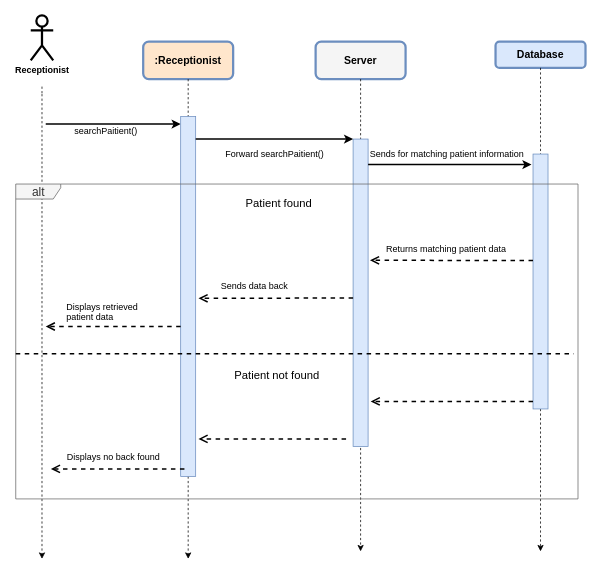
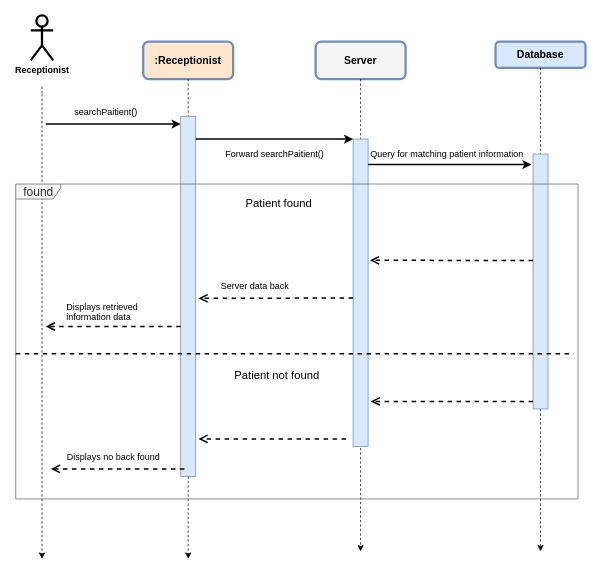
(105, 132) -> (105, 113)
(447, 154) -> (447, 154)
(38, 192) -> (38, 192)
(446, 249) -> none
(256, 287) -> (259, 287)
(107, 313) -> (107, 313)
